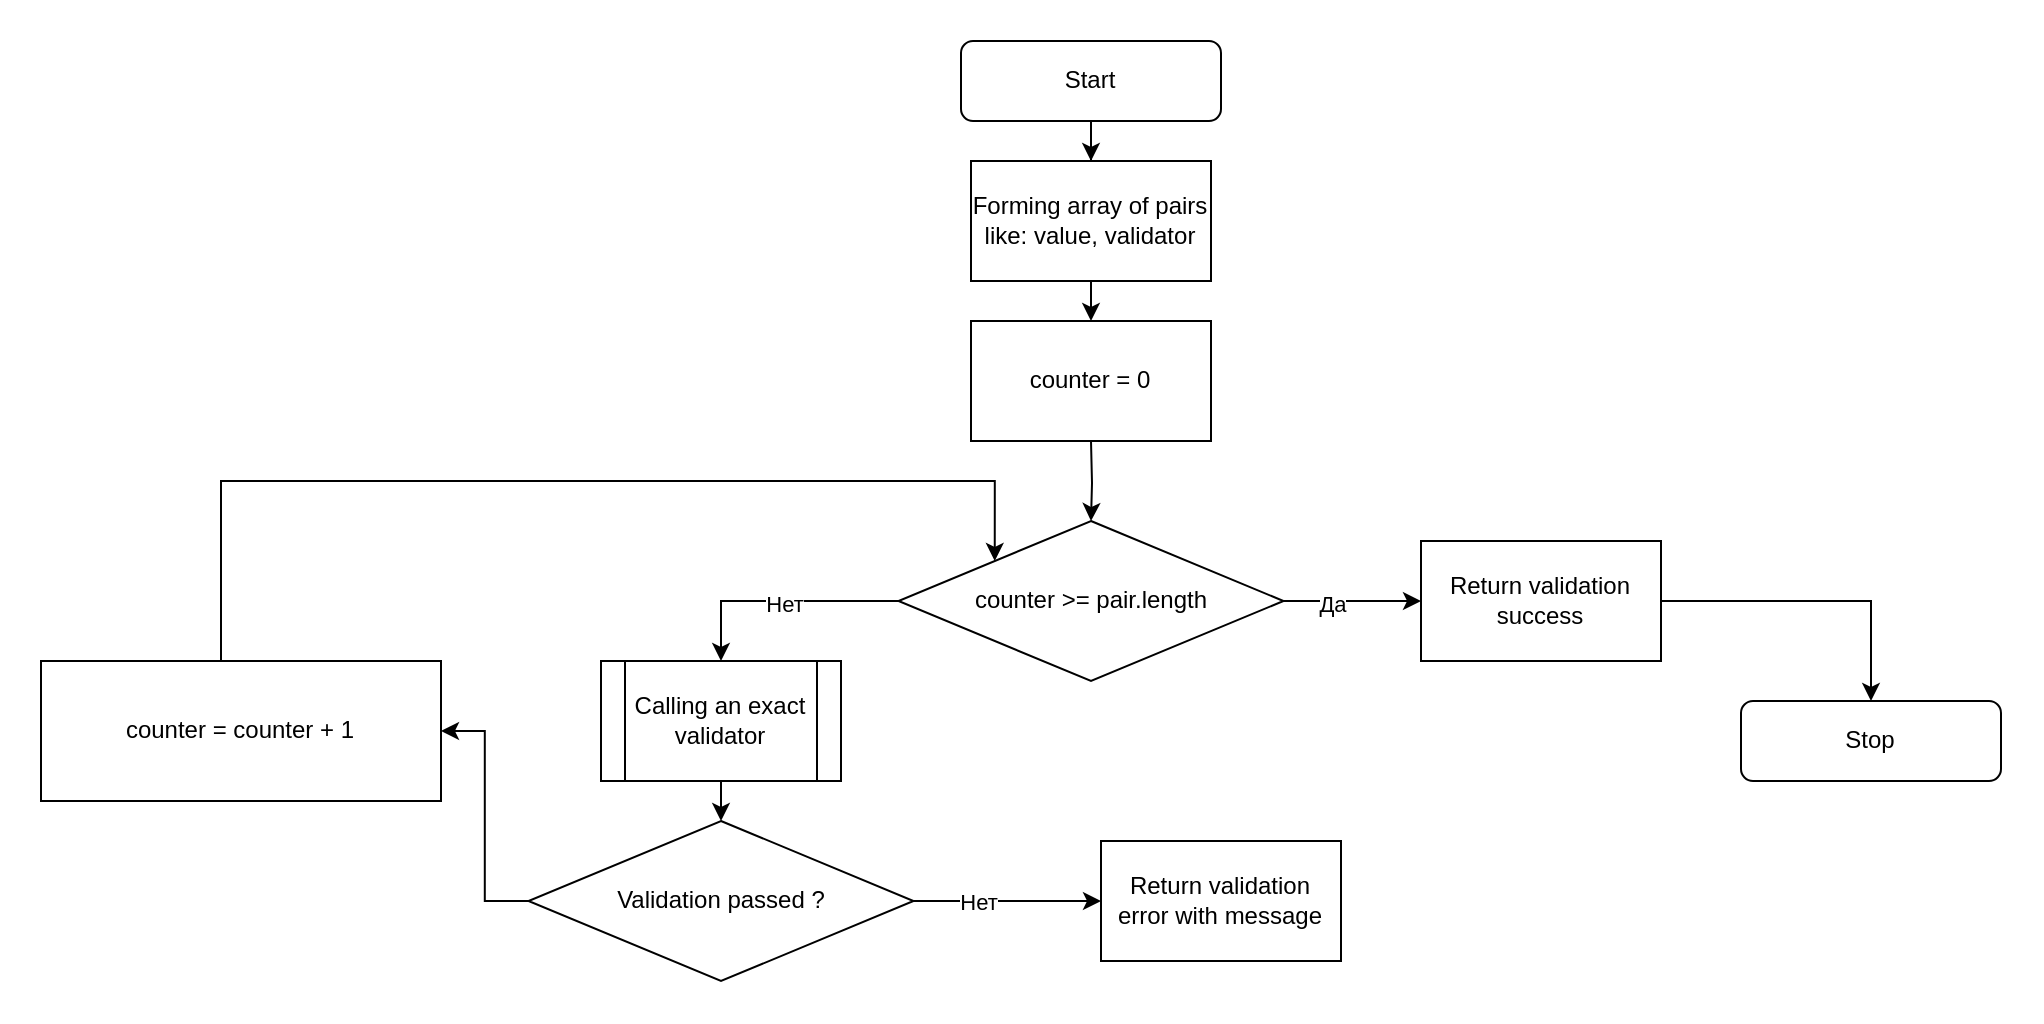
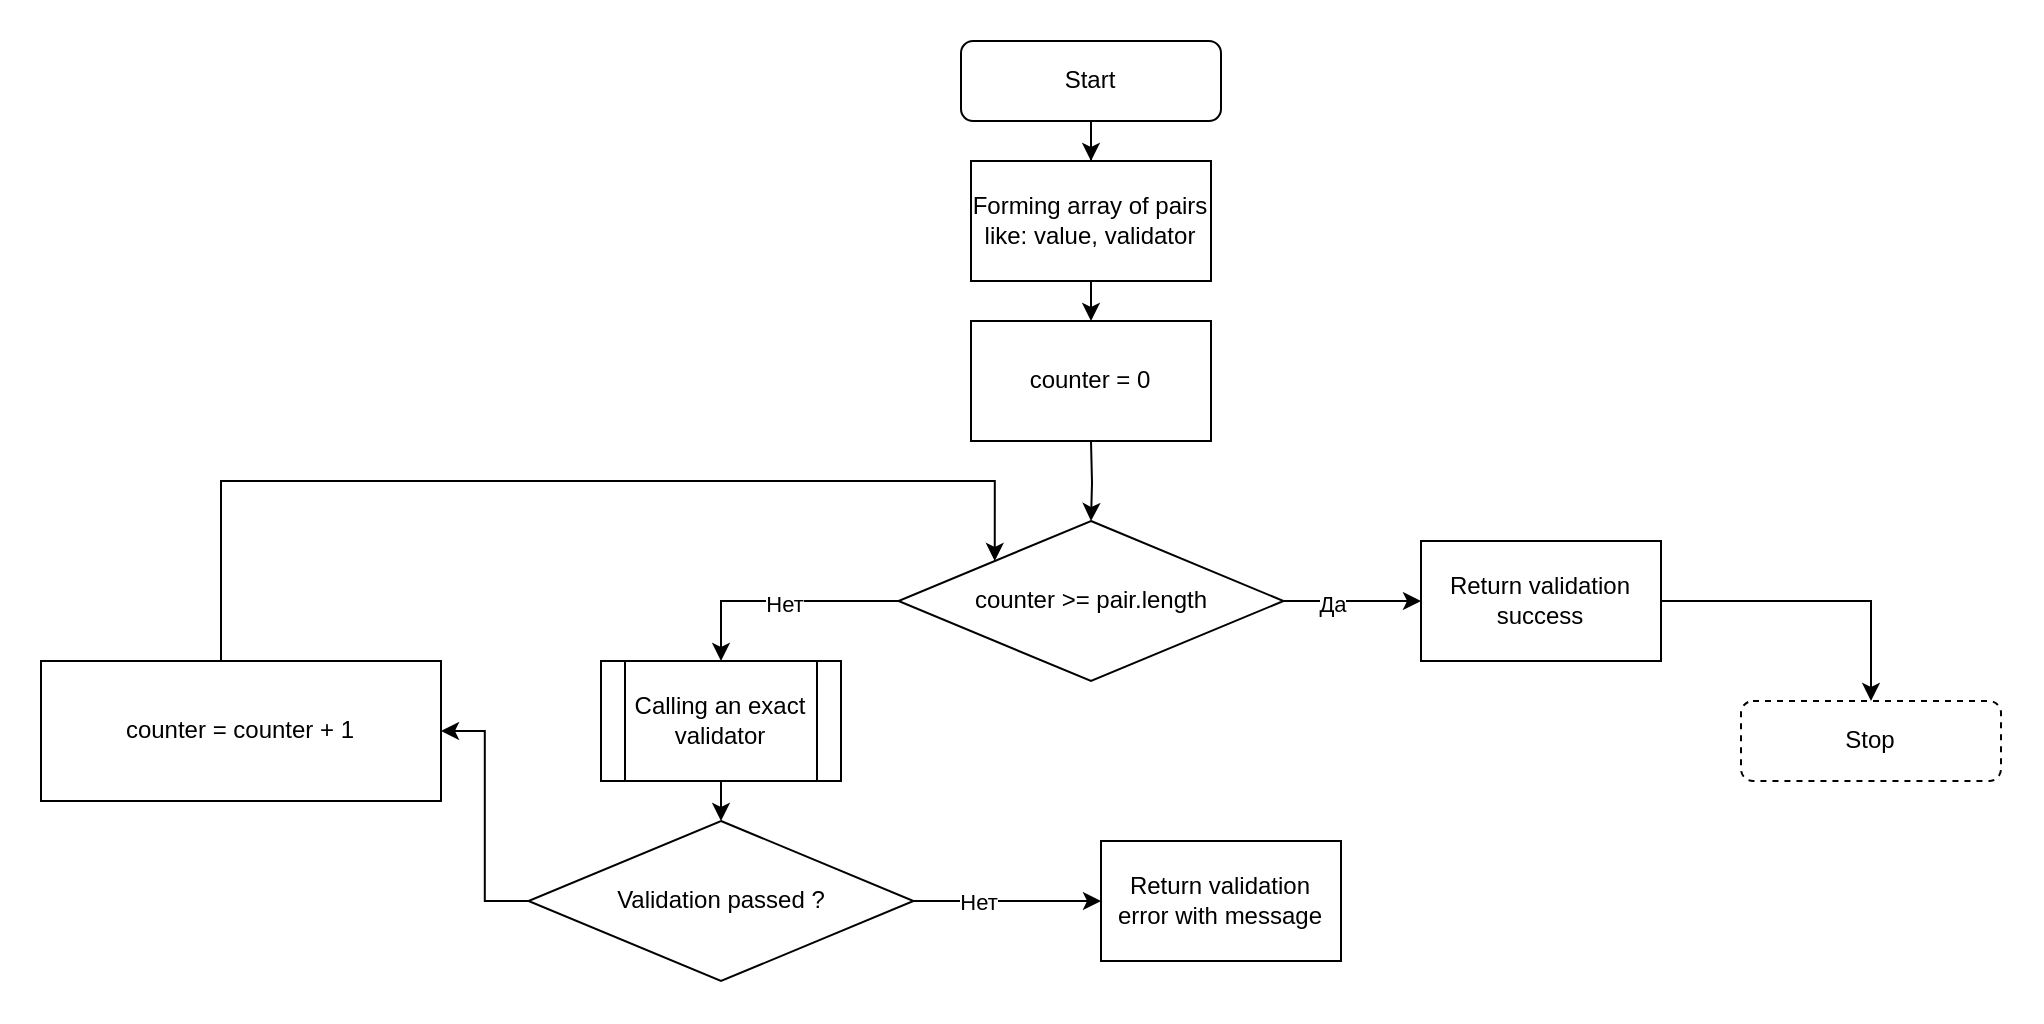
(1871, 741) -> (1871, 741)
